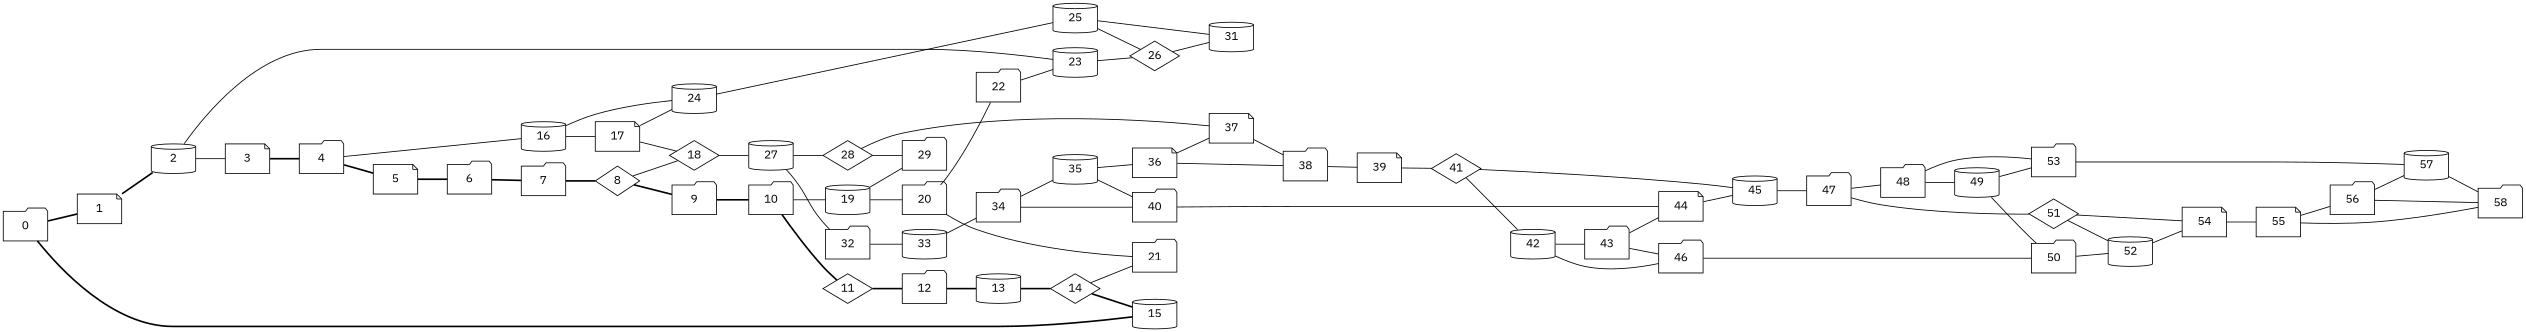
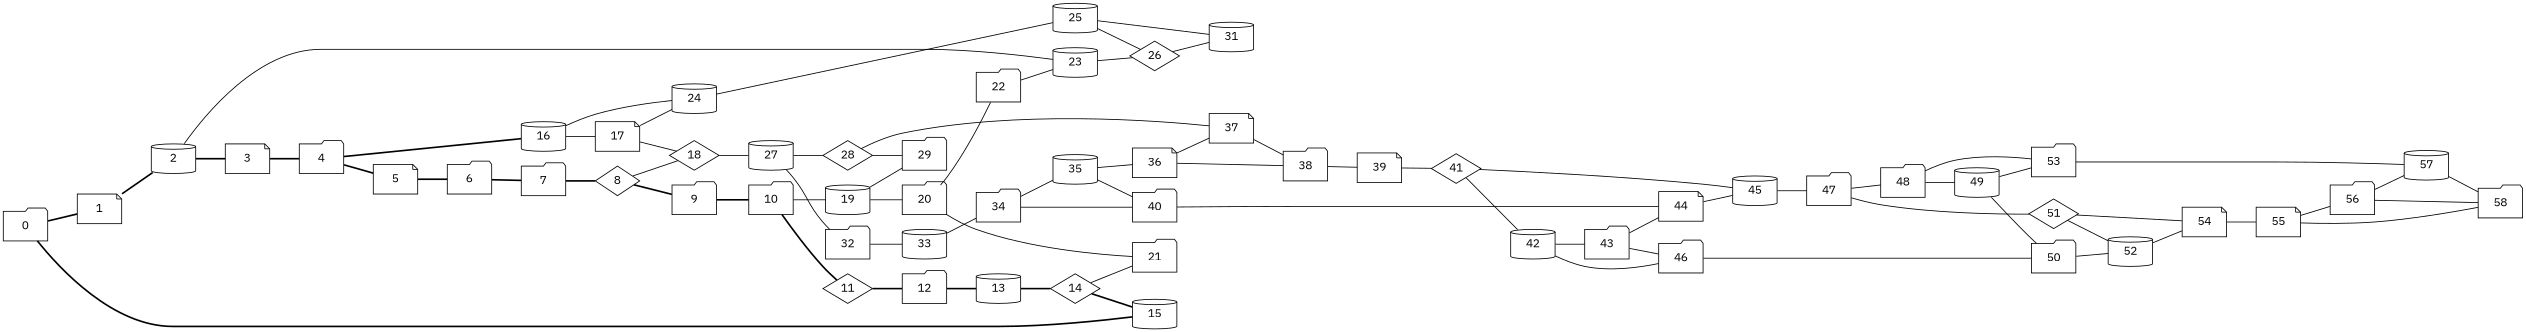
(432, 148) -> (432, 148)
(211, 159) -> (211, 159)
